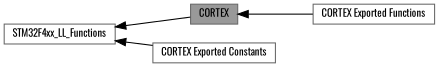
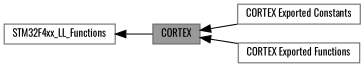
(139, 44) -> (224, 26)
